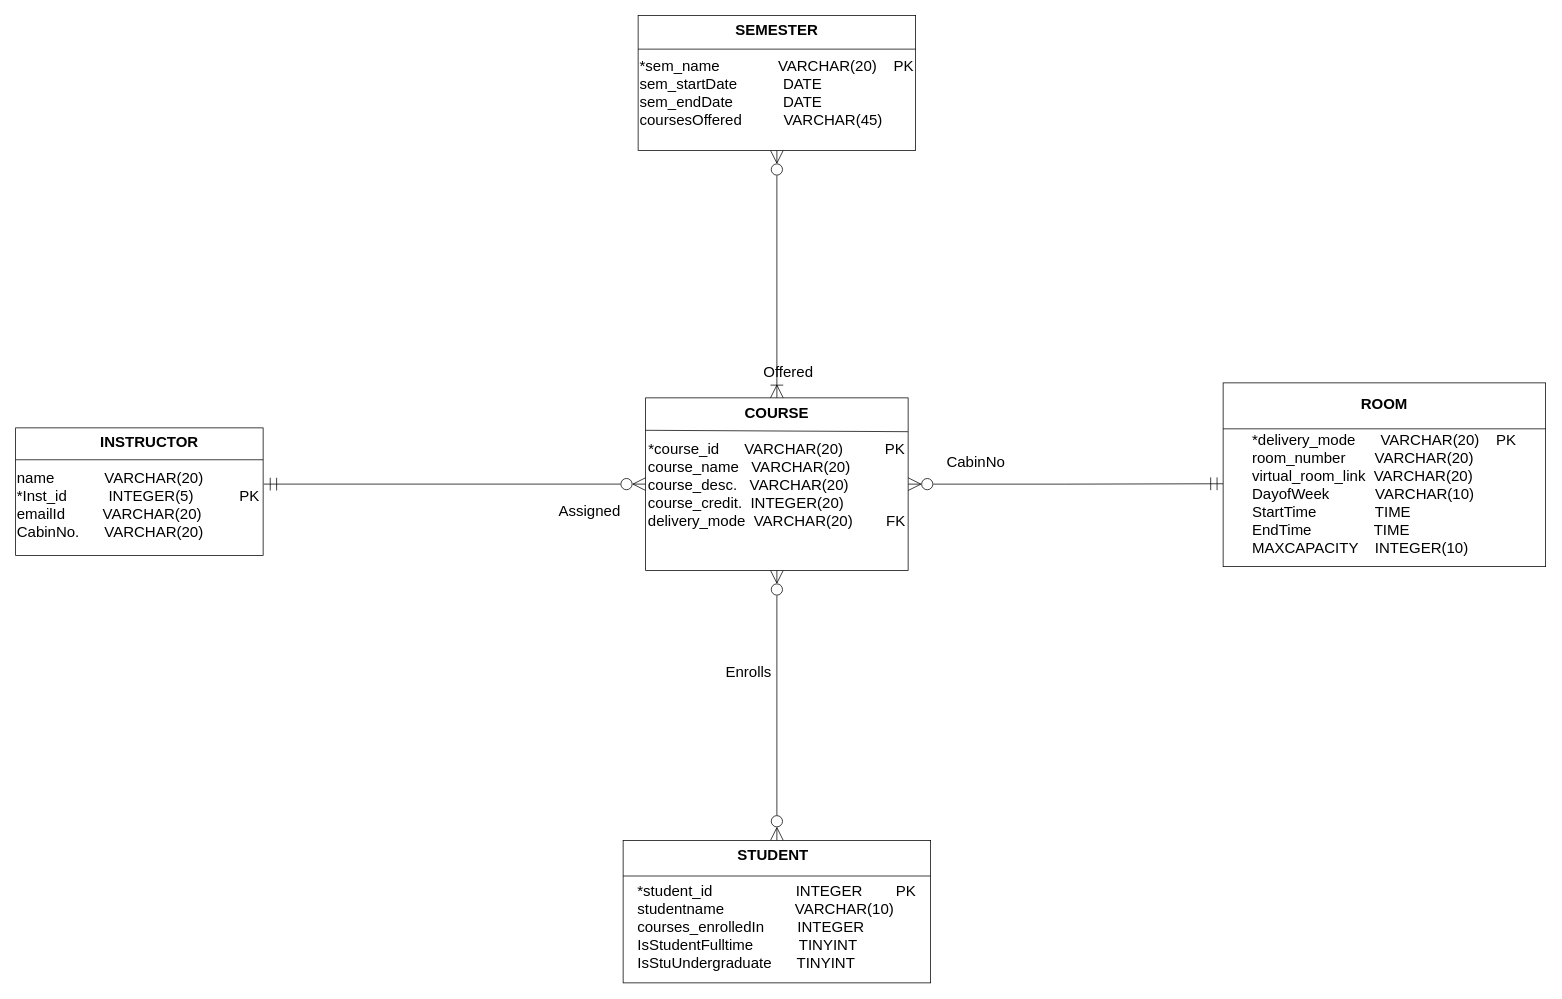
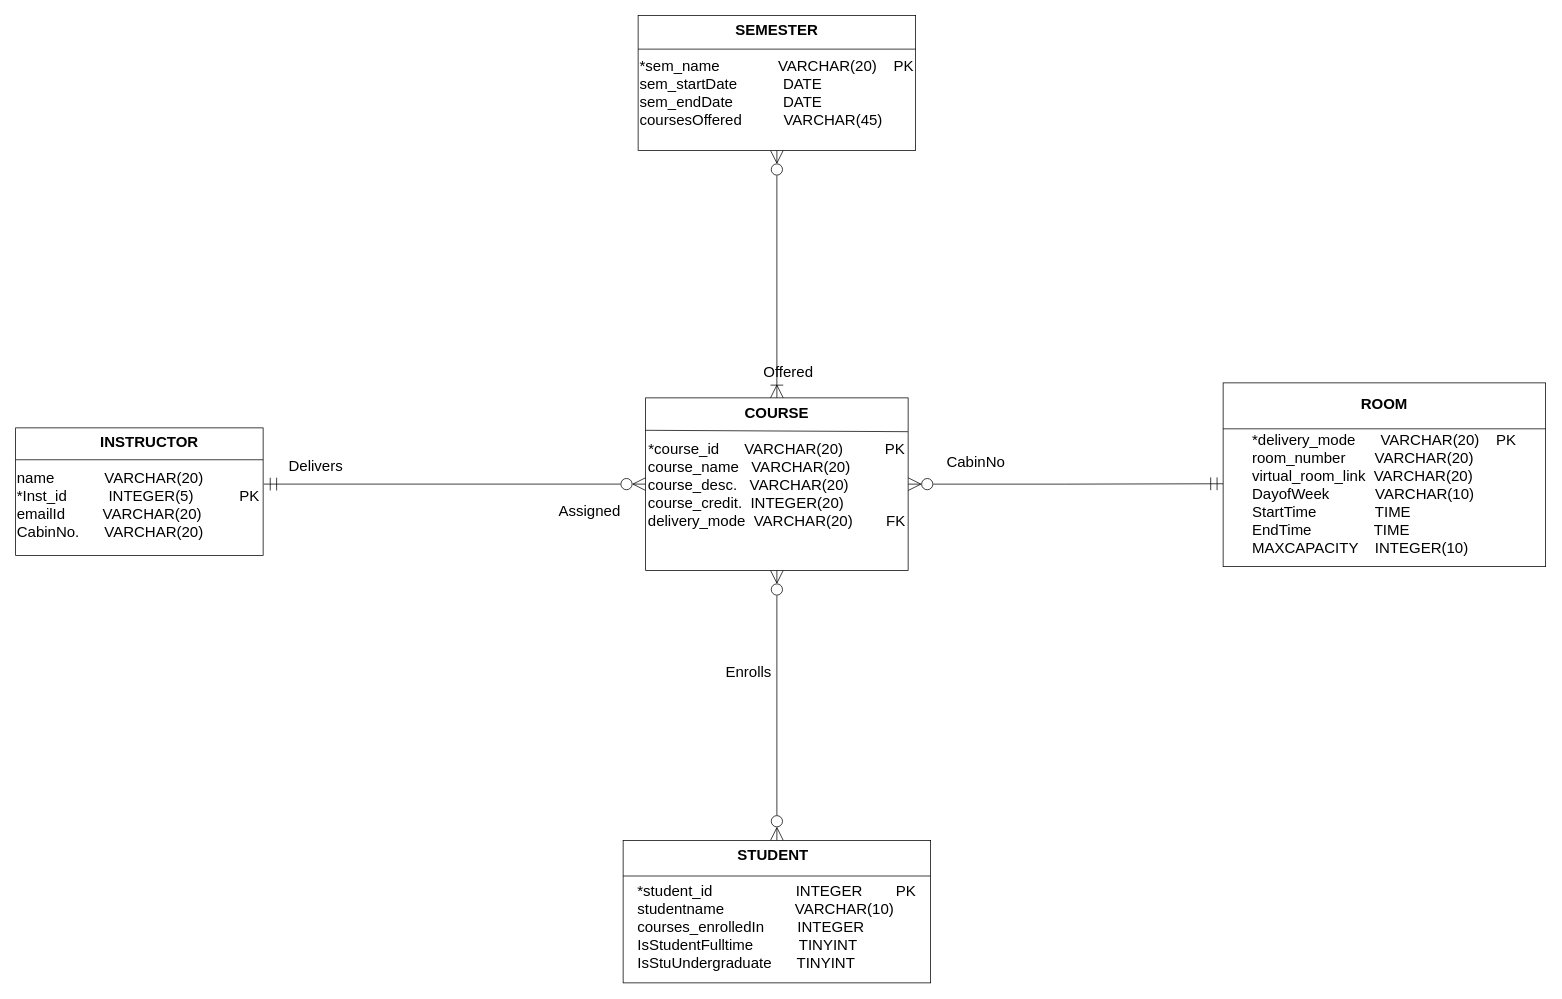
none -> (315, 465)
